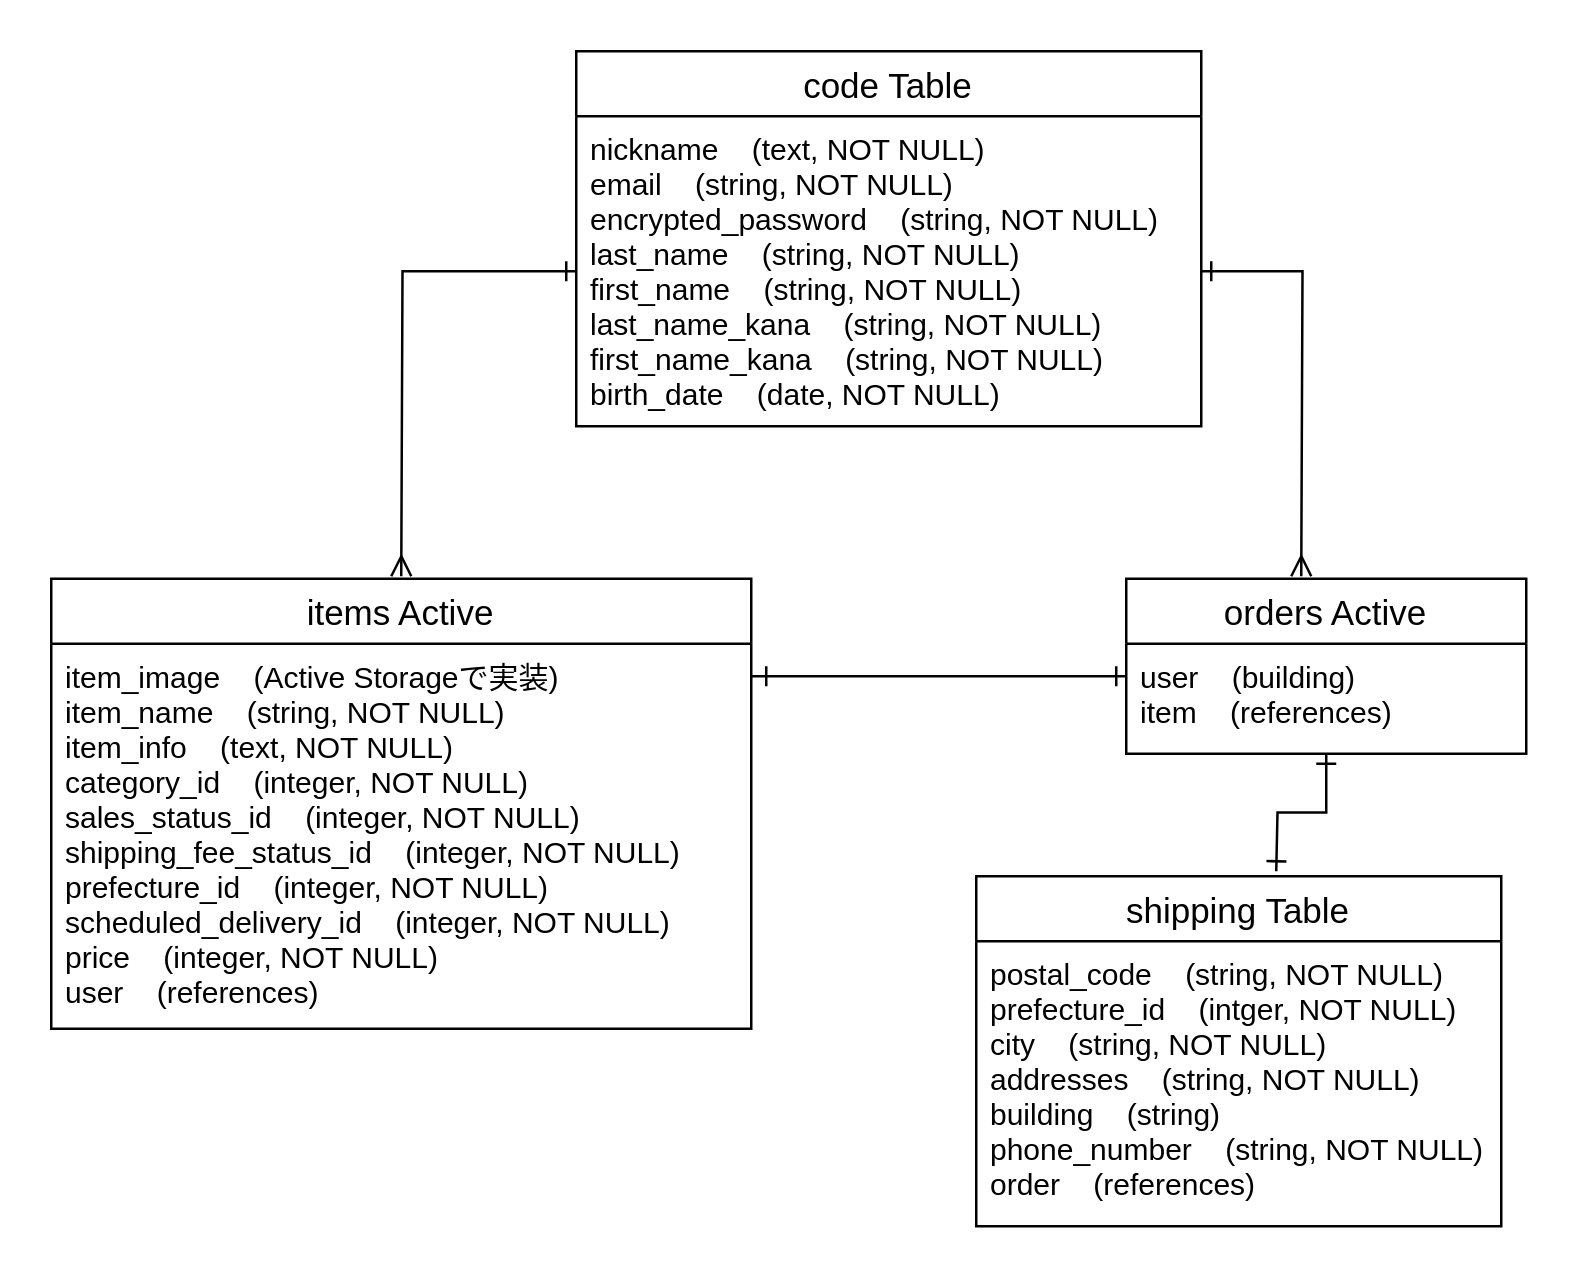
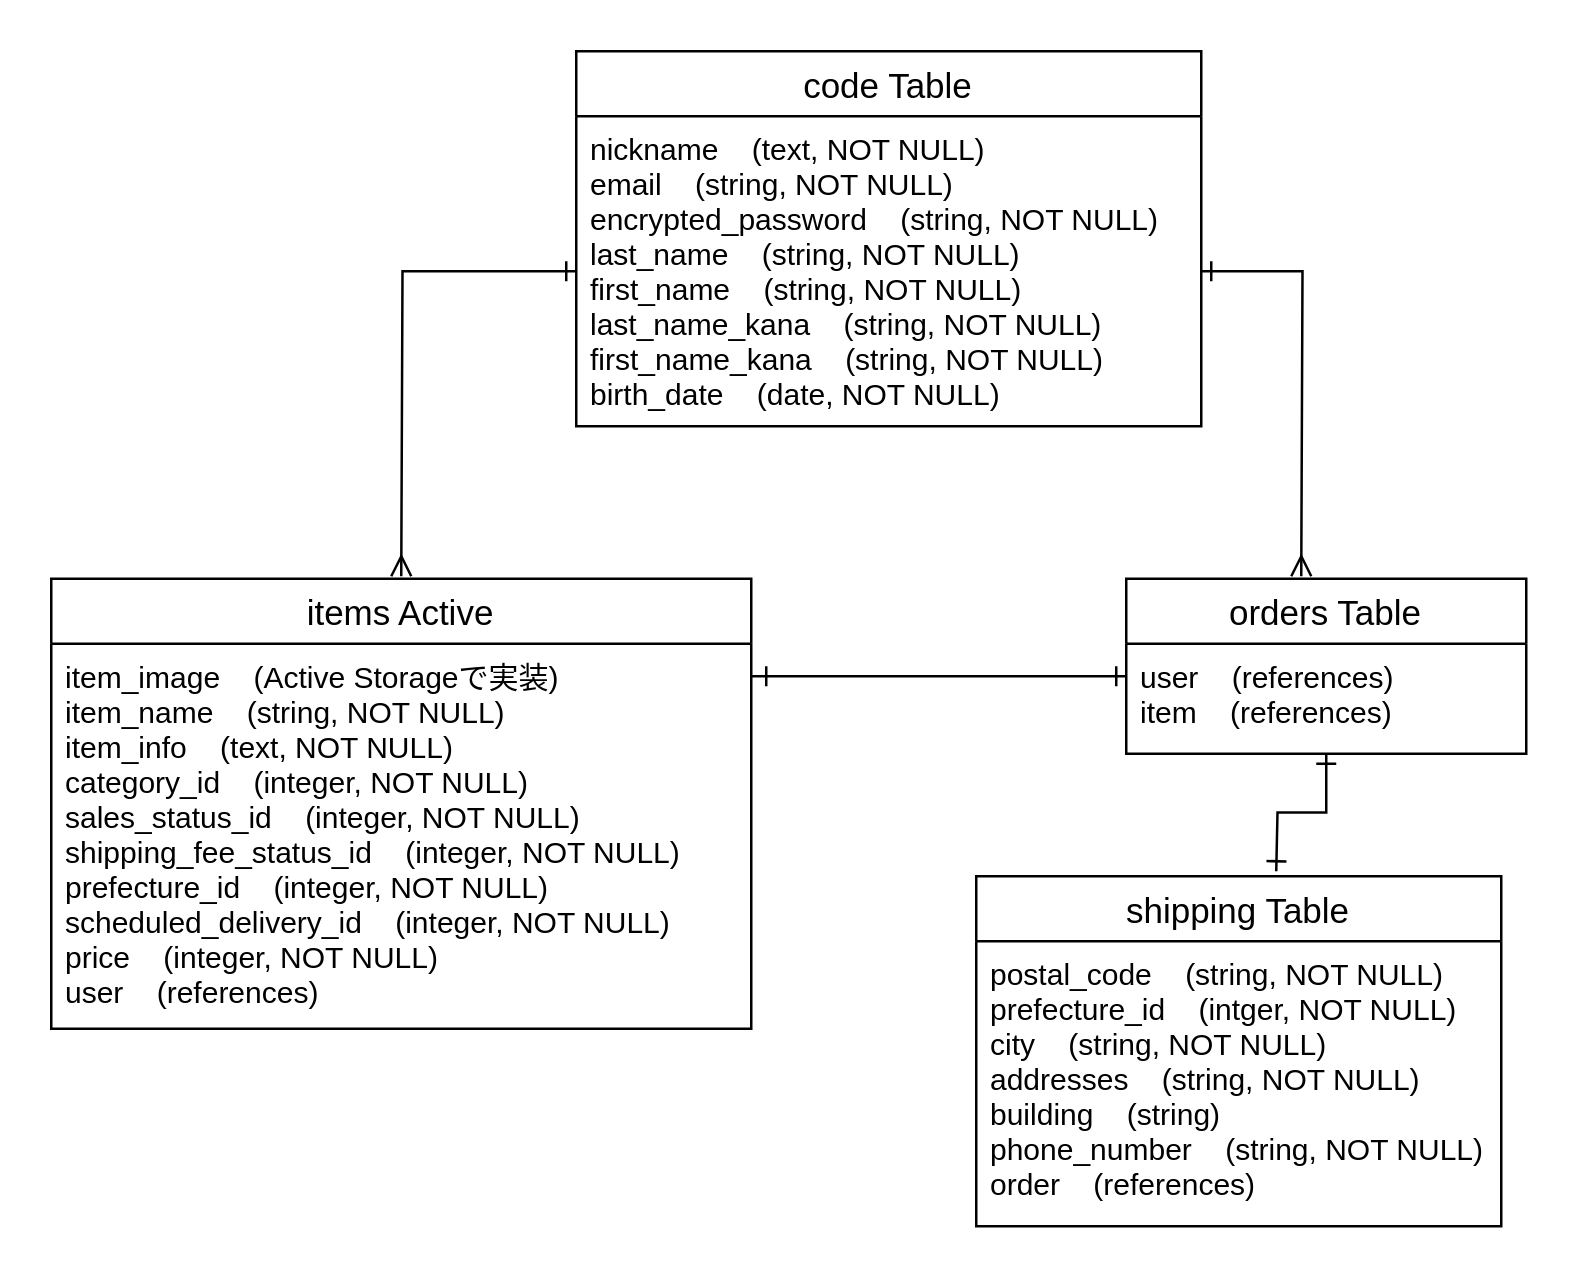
(1325, 613) -> (1325, 613)
(1272, 678) -> (1300, 678)
